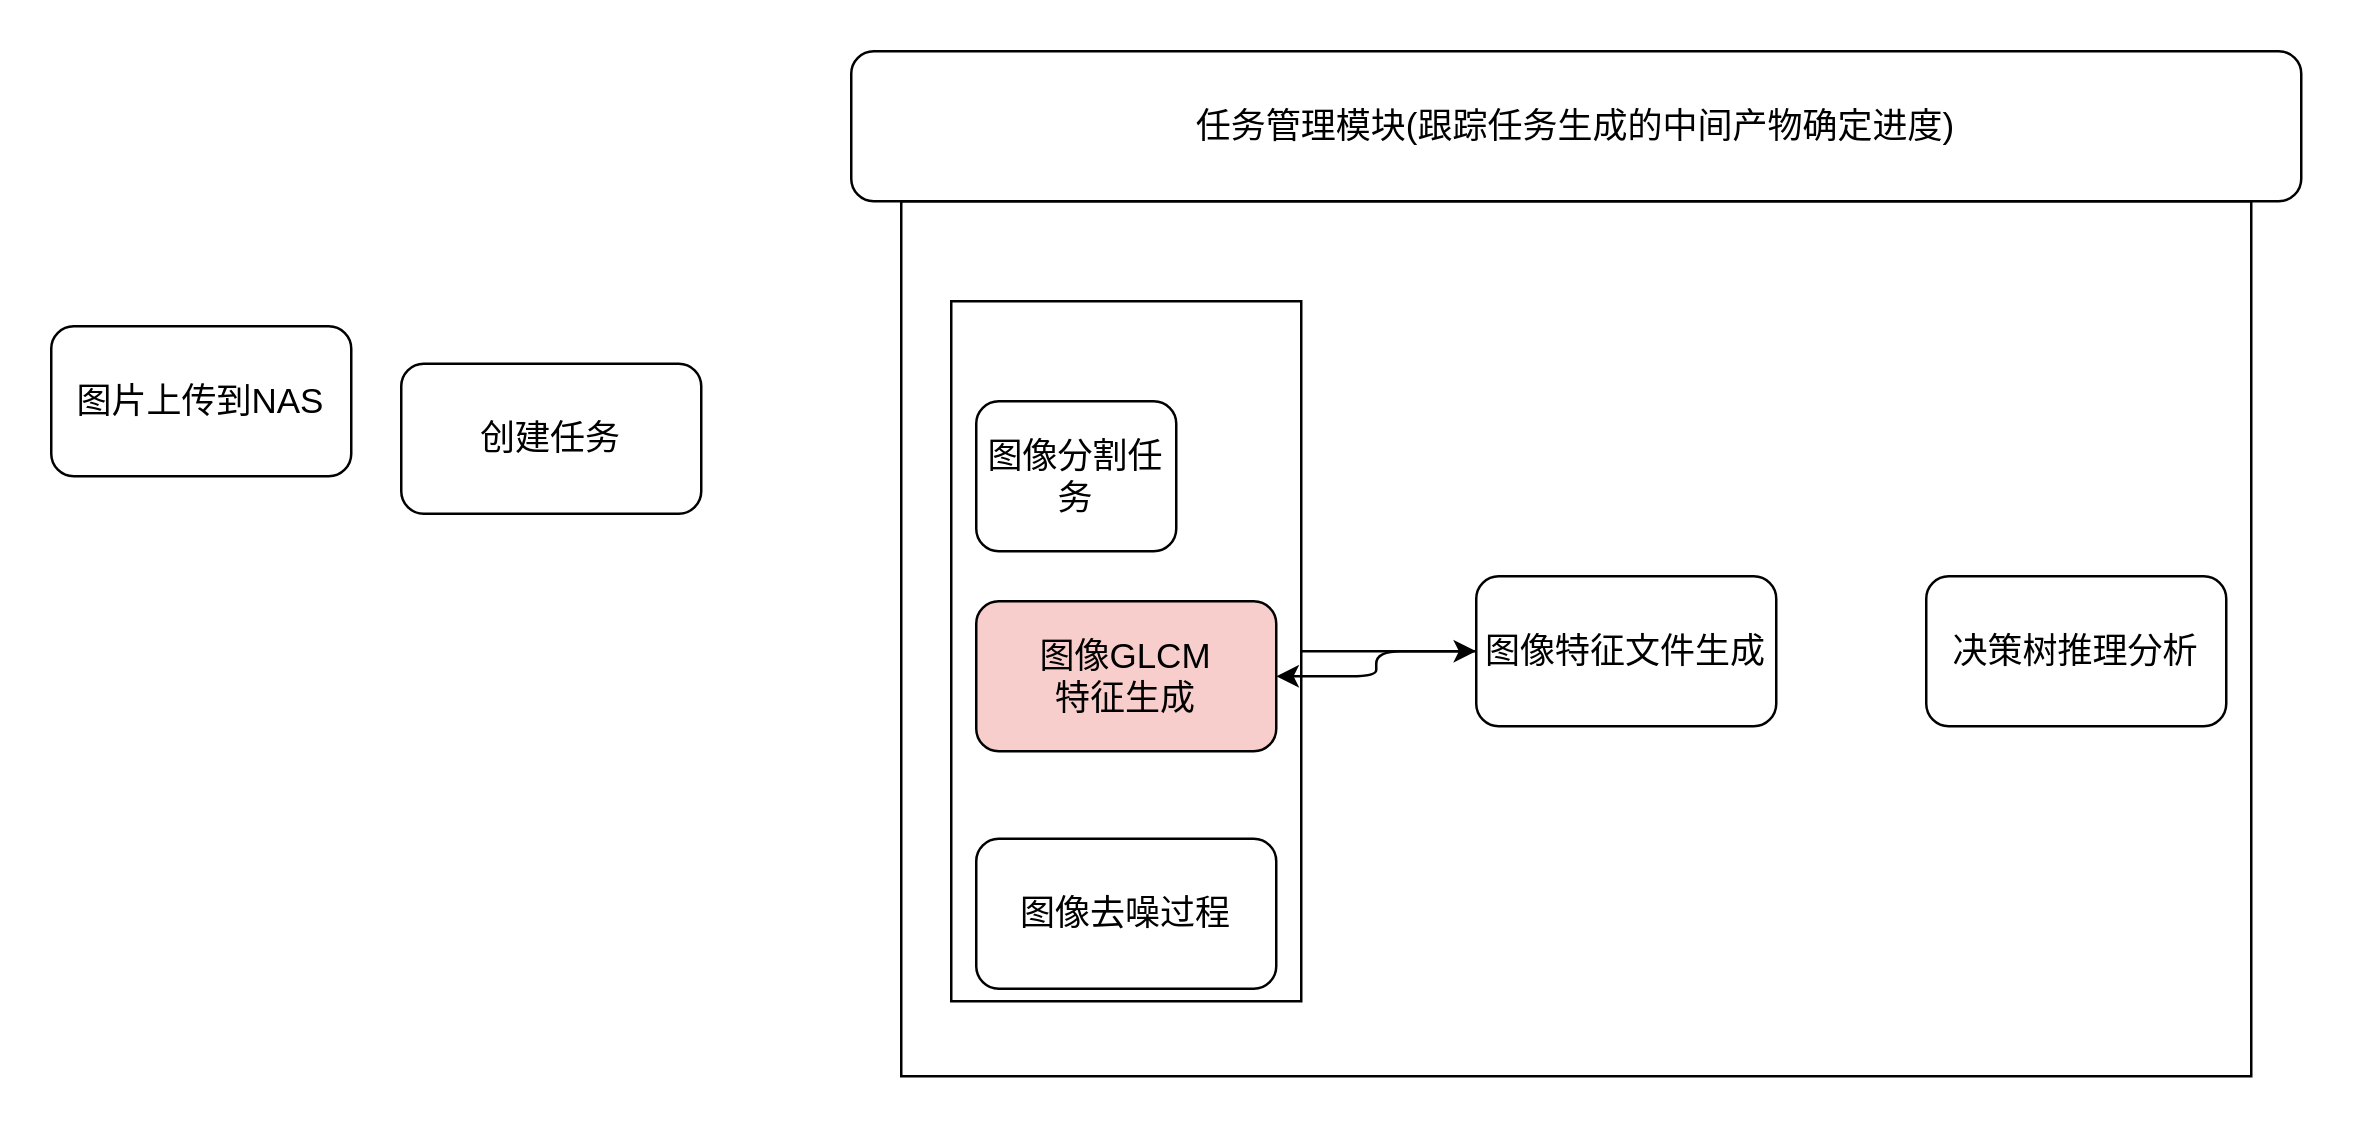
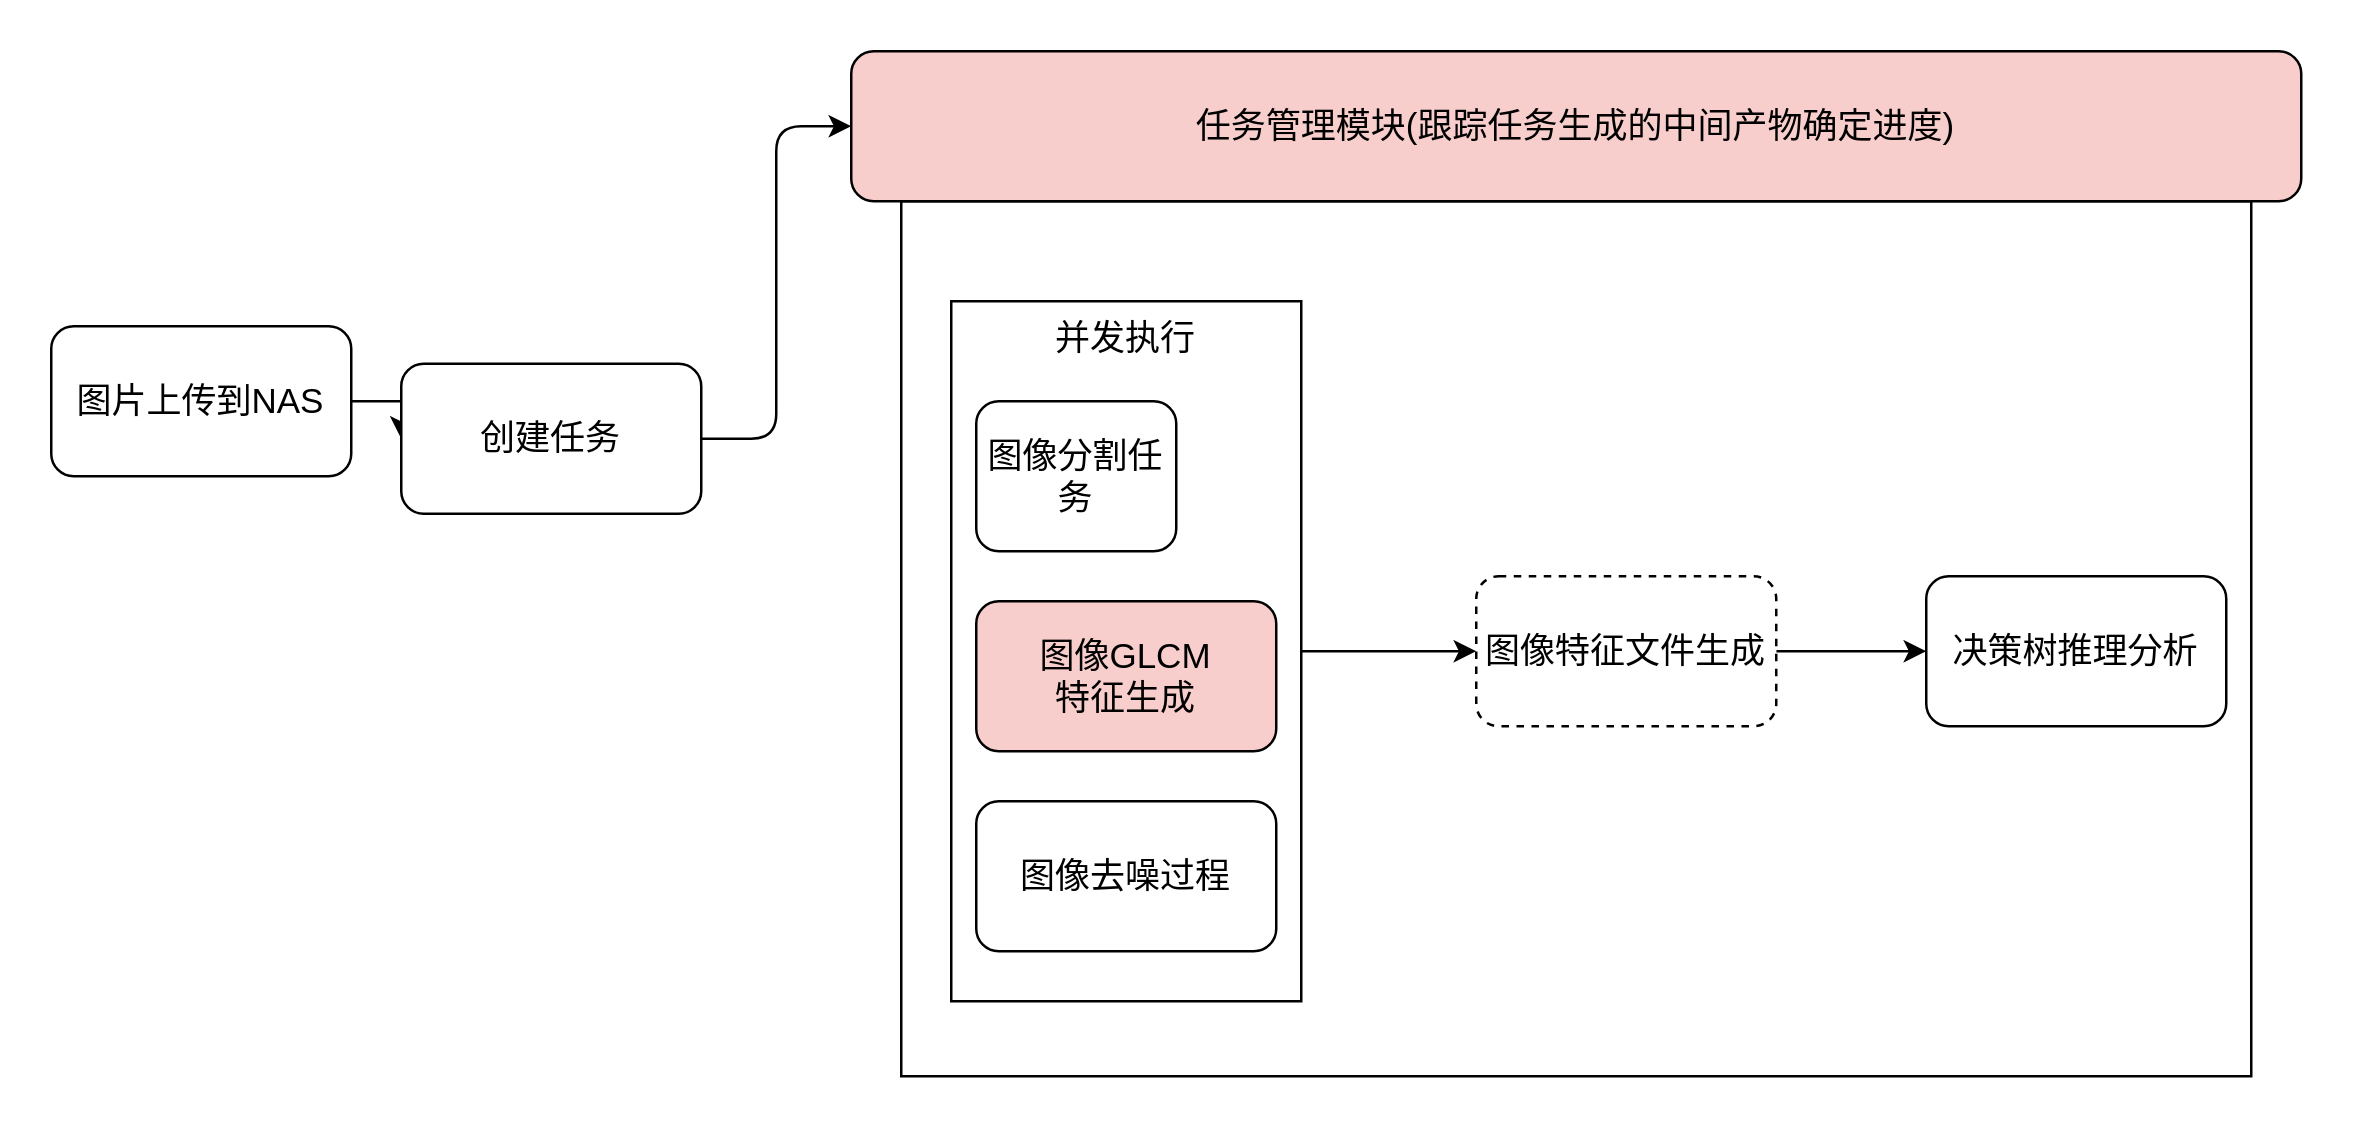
(1576, 126) -> (1576, 126)
none -> (776, 291)
none -> (1126, 339)
none -> (377, 401)
(1626, 651) -> (1626, 651)
(1340, 676) -> (1843, 651)
(1126, 914) -> (1126, 876)
